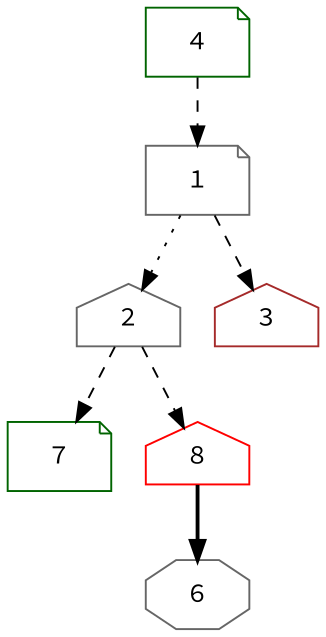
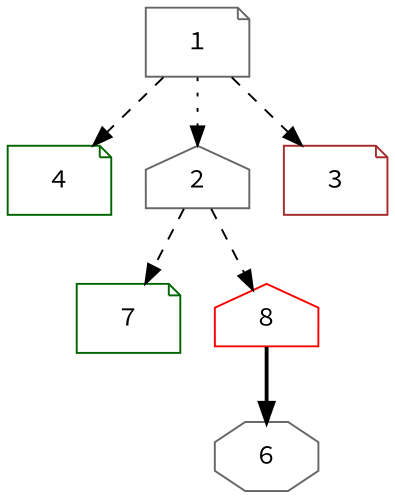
(198, 102) -> (135, 105)
(267, 318) -> (336, 180)
